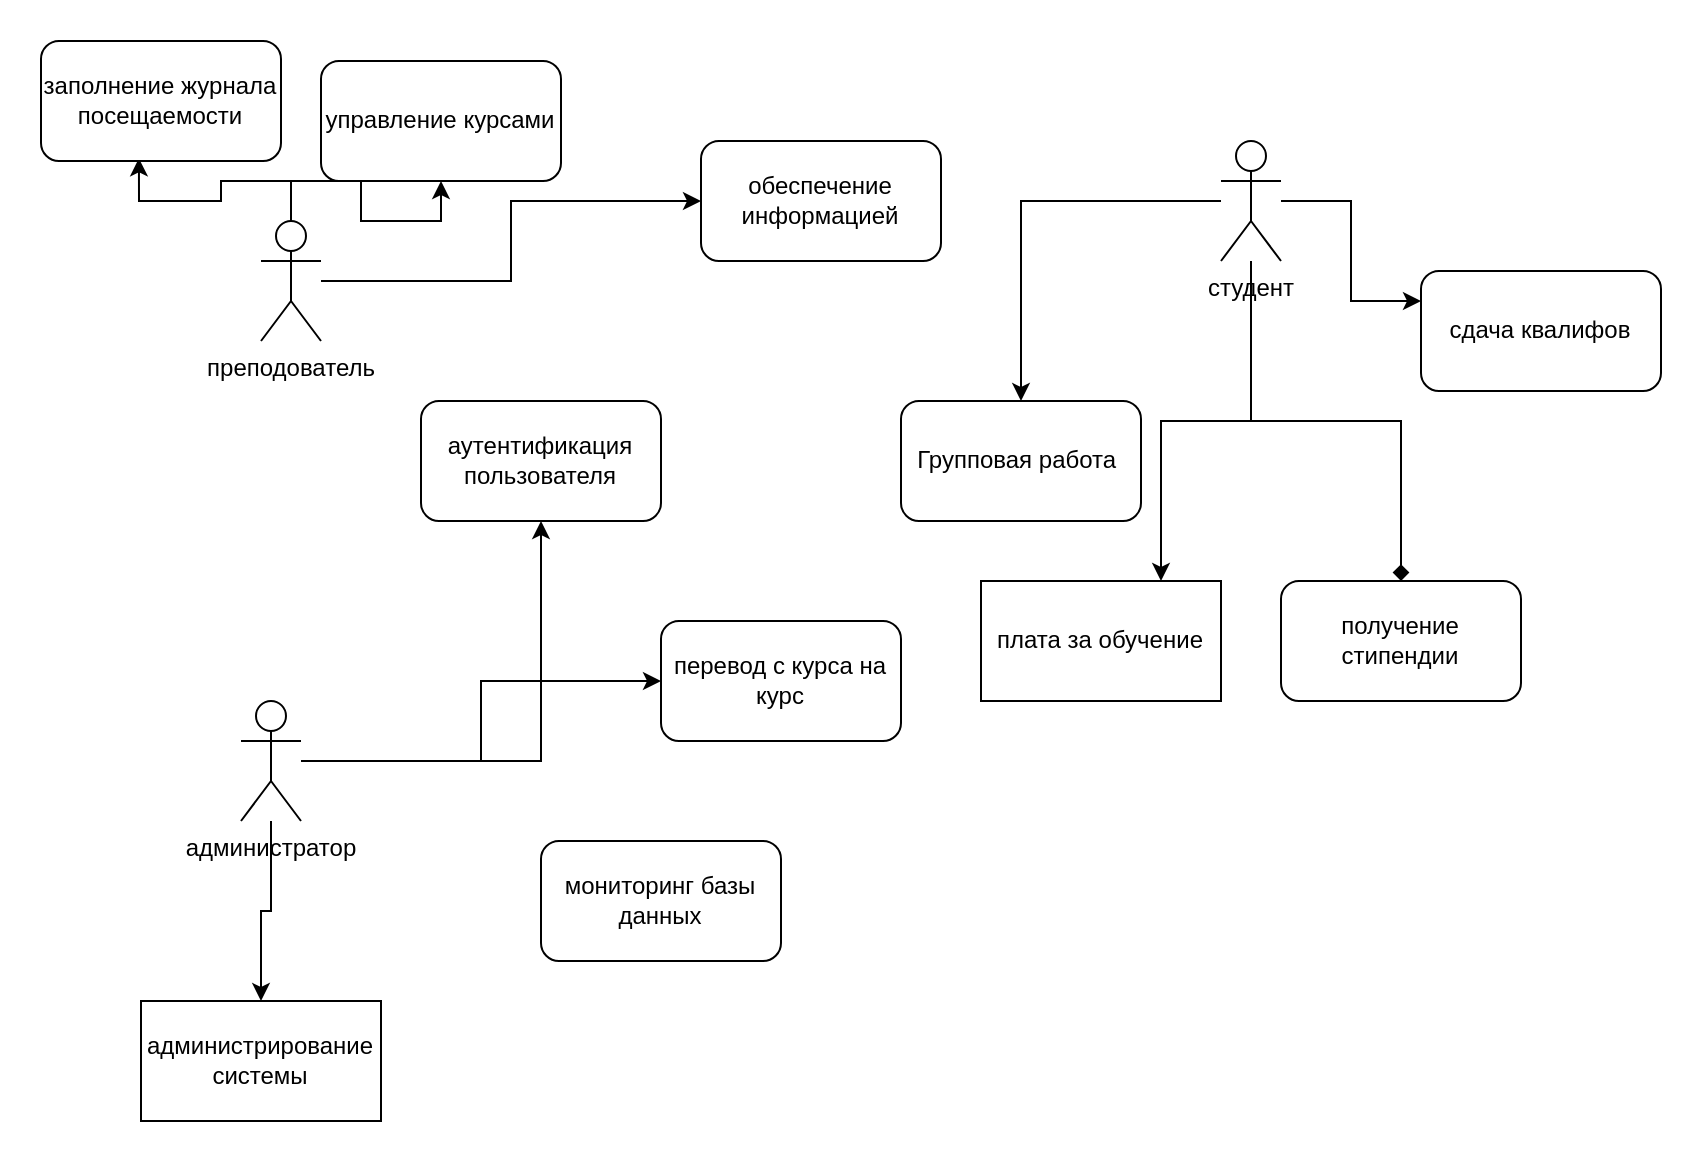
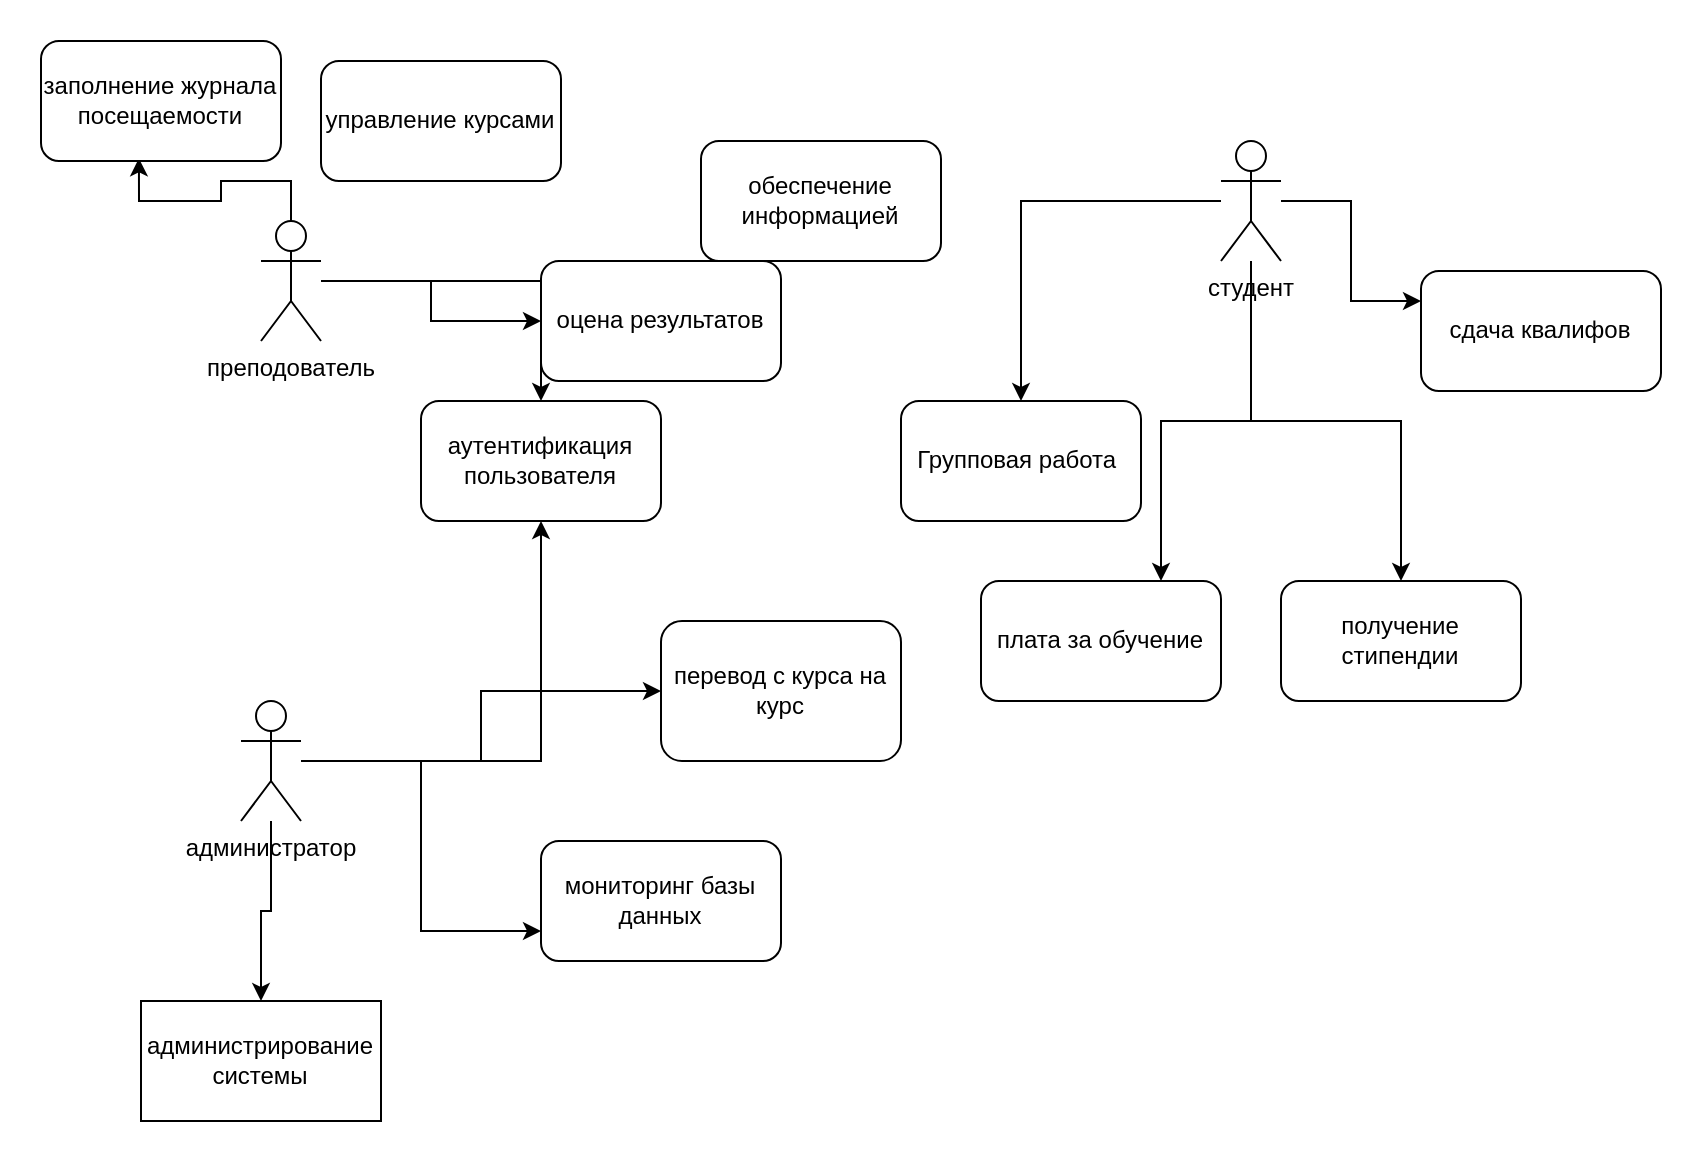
(561, 201) -> none
(393, 221) -> (541, 321)
none -> (461, 321)
none -> (661, 321)
(1401, 565) -> (1401, 566)
(1101, 641) -> (1101, 641)
(781, 681) -> (781, 691)
none -> (421, 901)
